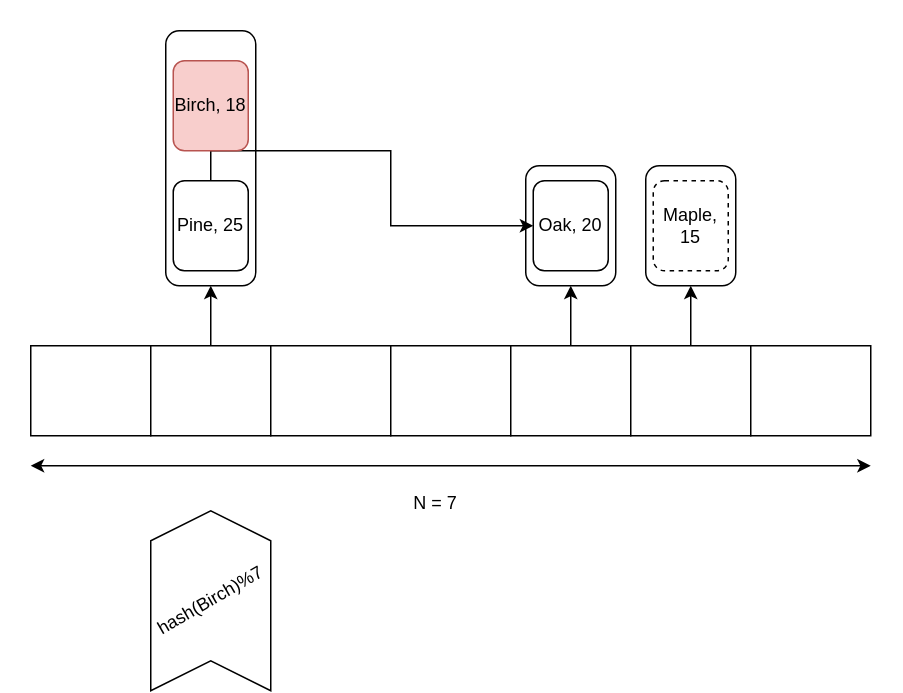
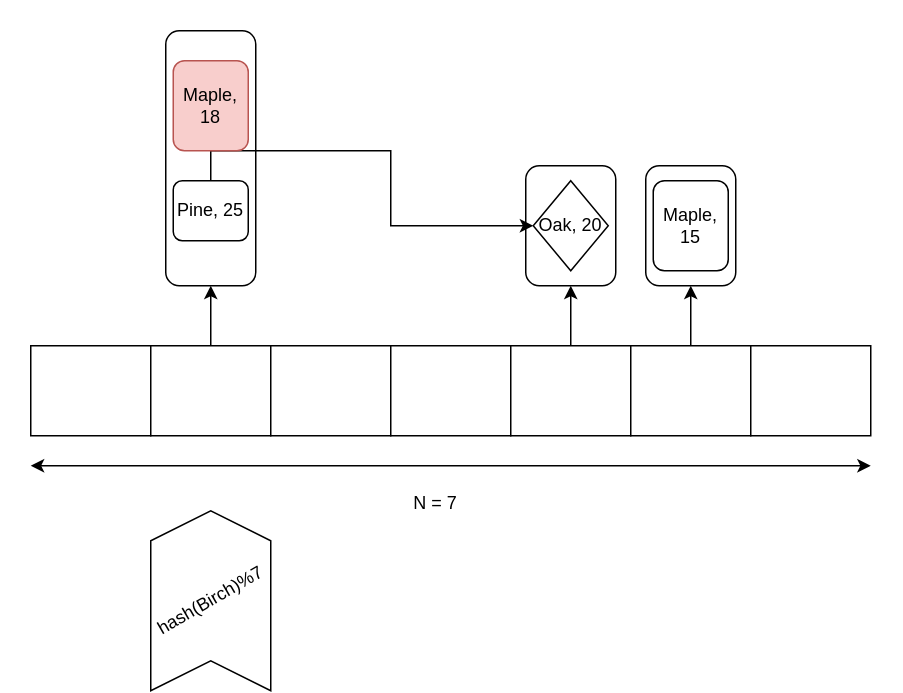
(211, 106) -> (211, 106)
(211, 226) -> (211, 211)
(571, 226) -> (571, 226)
(691, 226) -> (691, 226)
